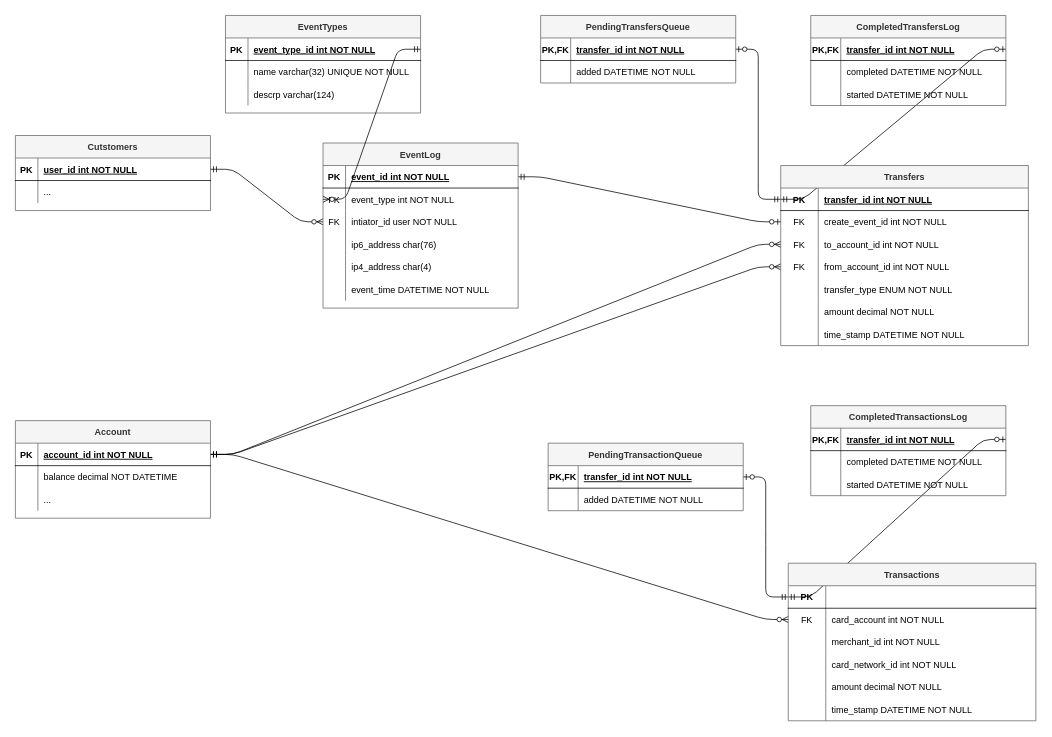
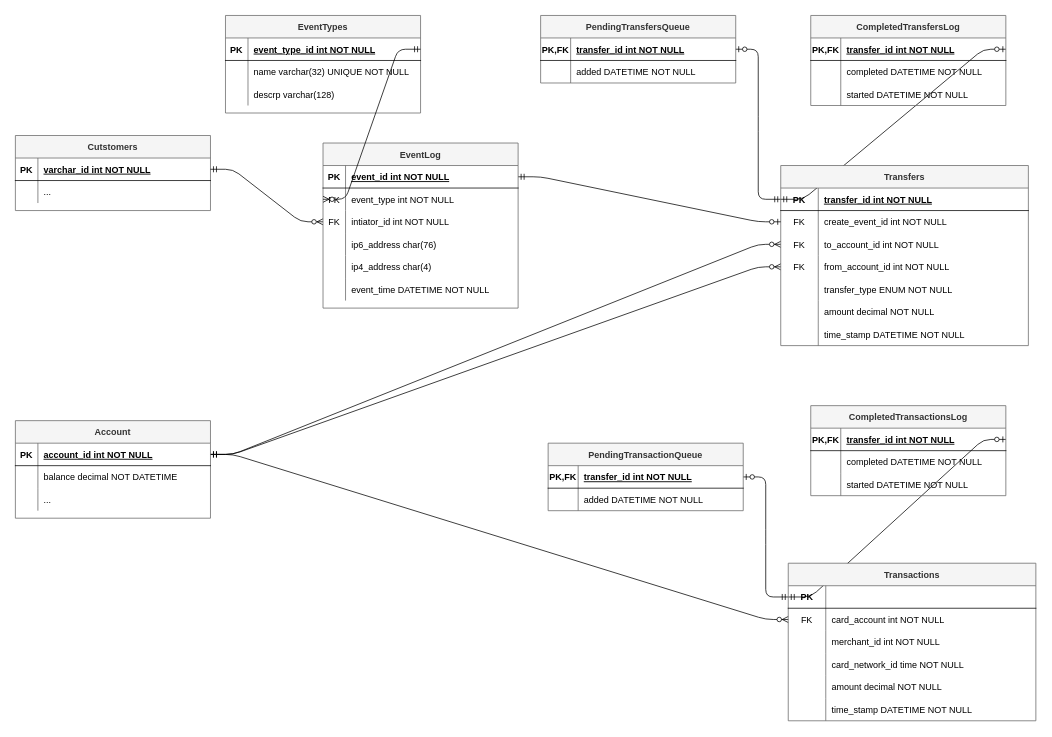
(300, 95) -> (300, 95)
(88, 170) -> (96, 170)
(407, 222) -> (403, 222)
(896, 665) -> (898, 665)
